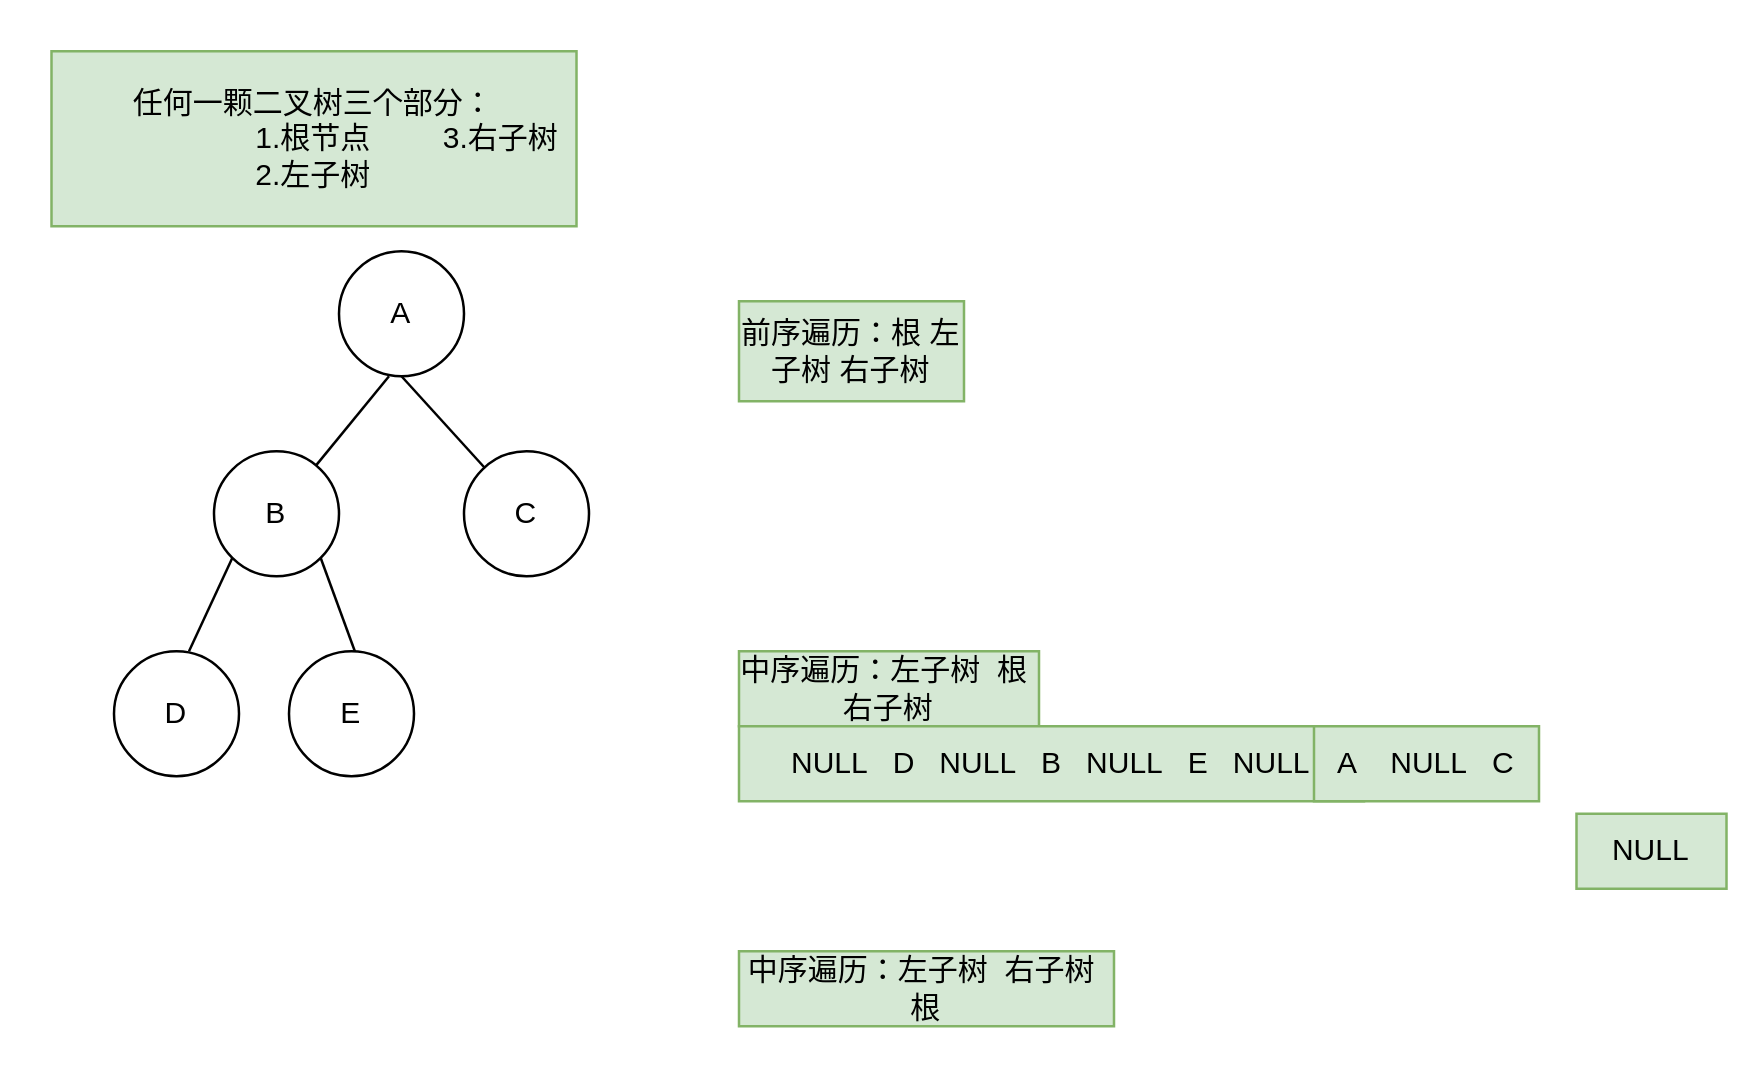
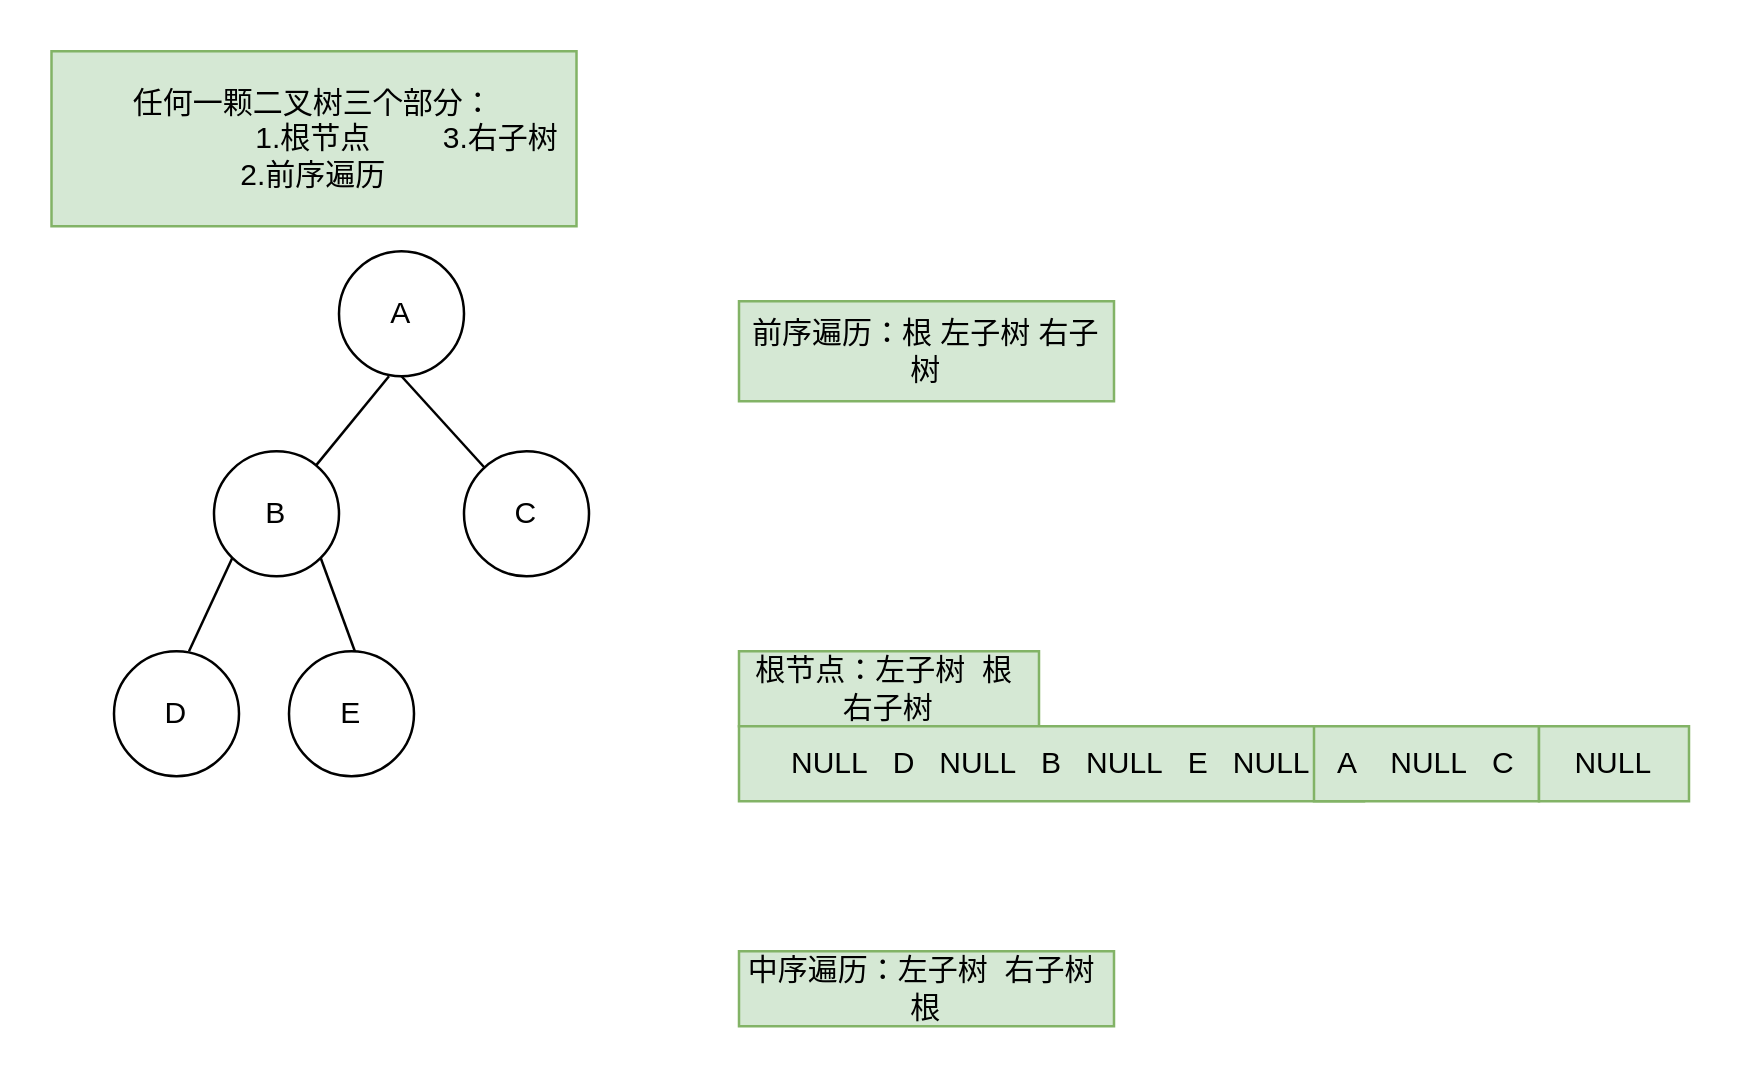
(314, 139) -> (314, 139)
(851, 351) -> (926, 351)
(889, 689) -> (889, 689)
(1651, 851) -> (1614, 764)
